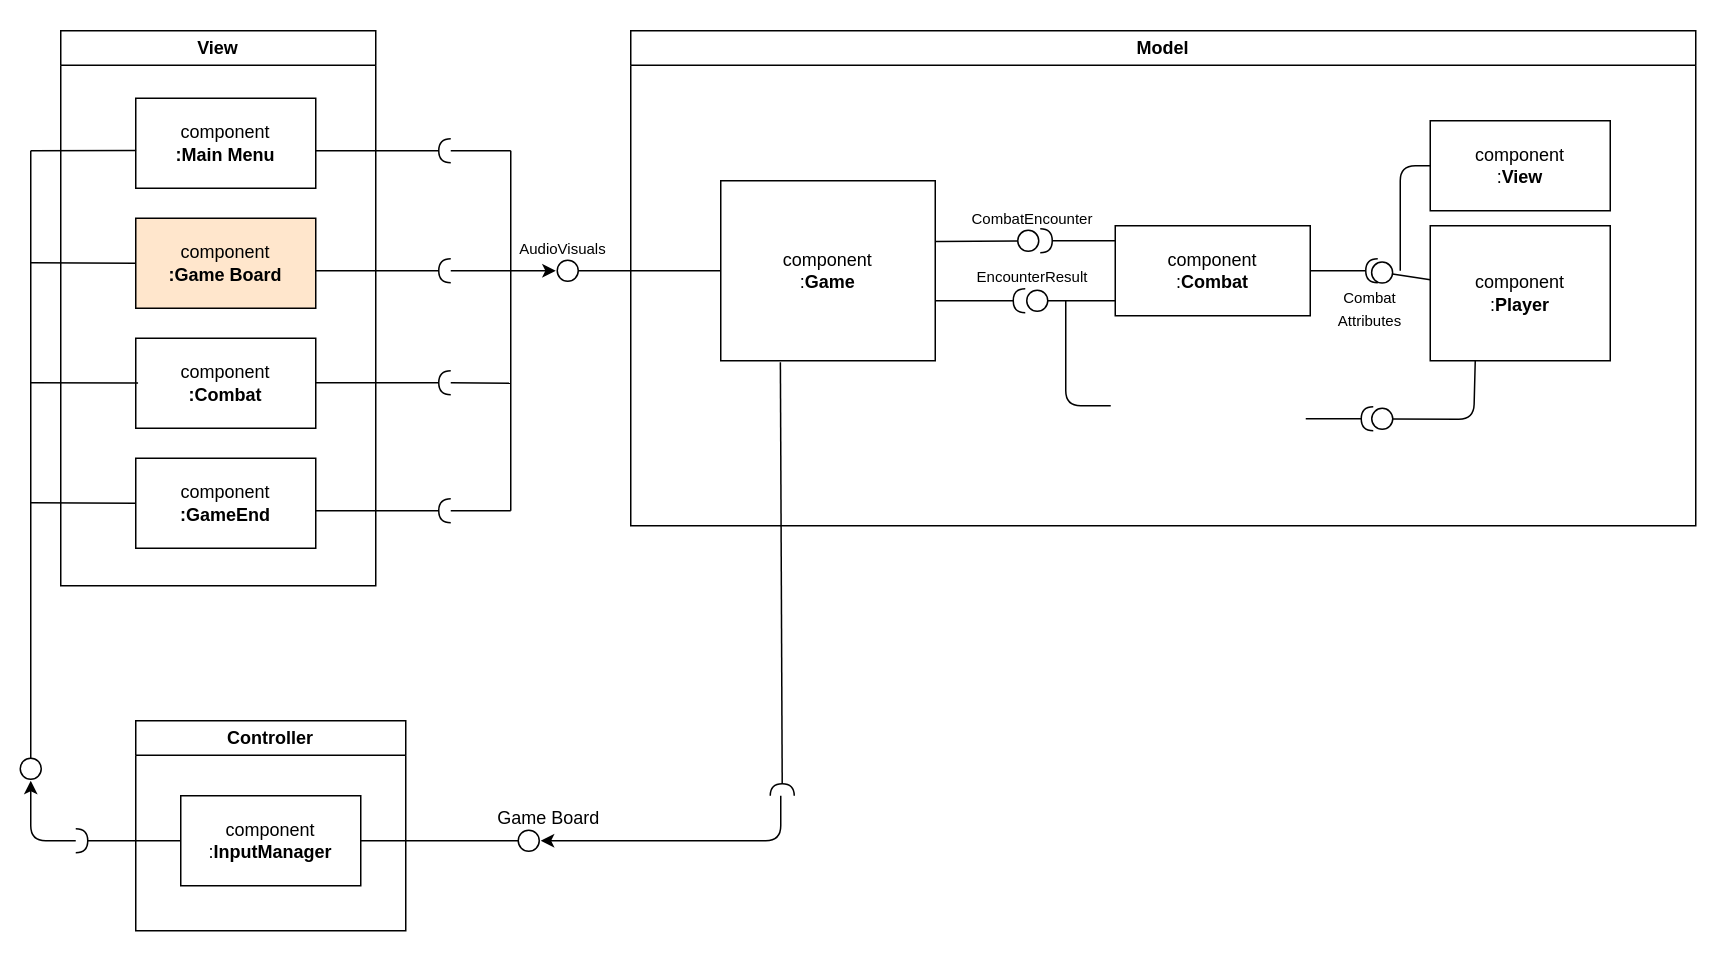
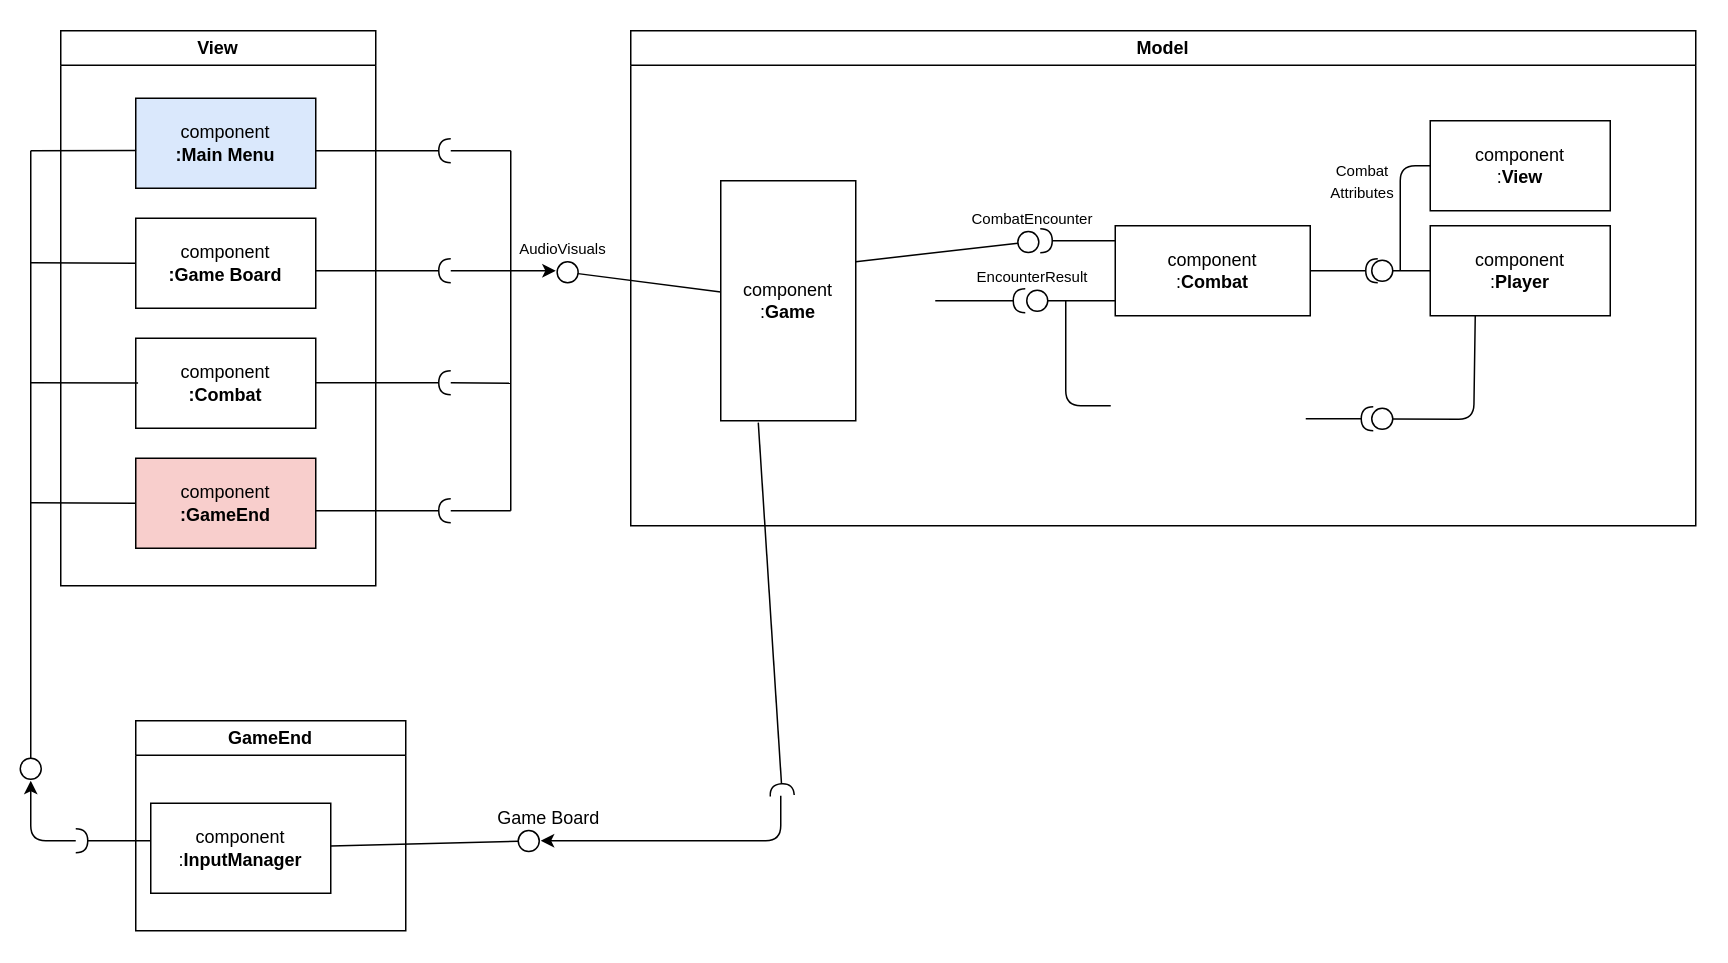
(226, 143) -> (226, 143)
(226, 263) -> (226, 263)
(828, 271) -> (788, 301)
(1520, 293) -> (1520, 271)
(1370, 308) -> (1363, 181)
(226, 503) -> (226, 503)
(271, 739) -> (271, 739)
(271, 841) -> (241, 848)
